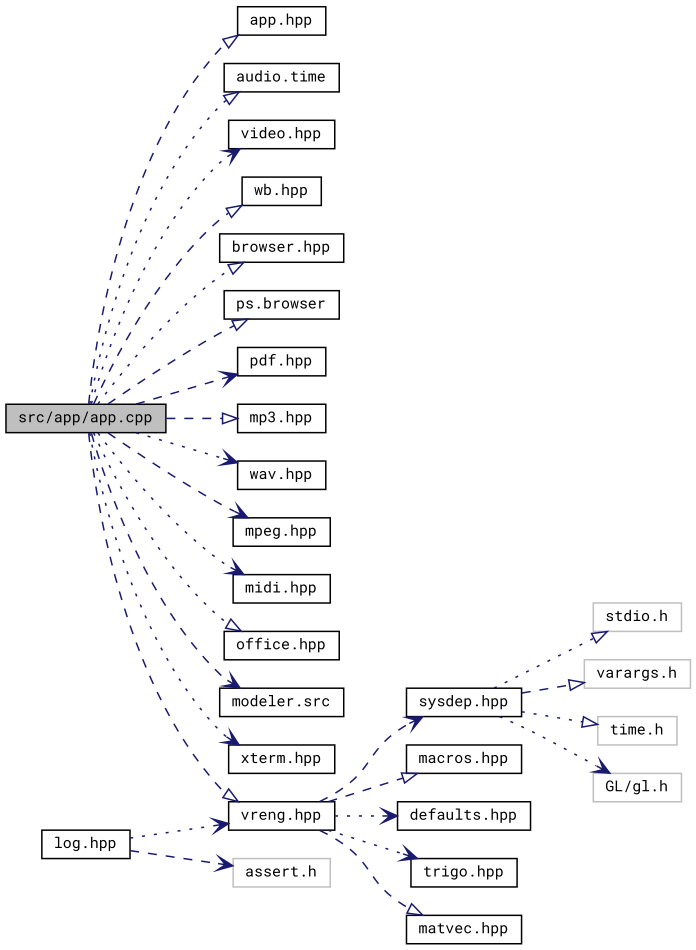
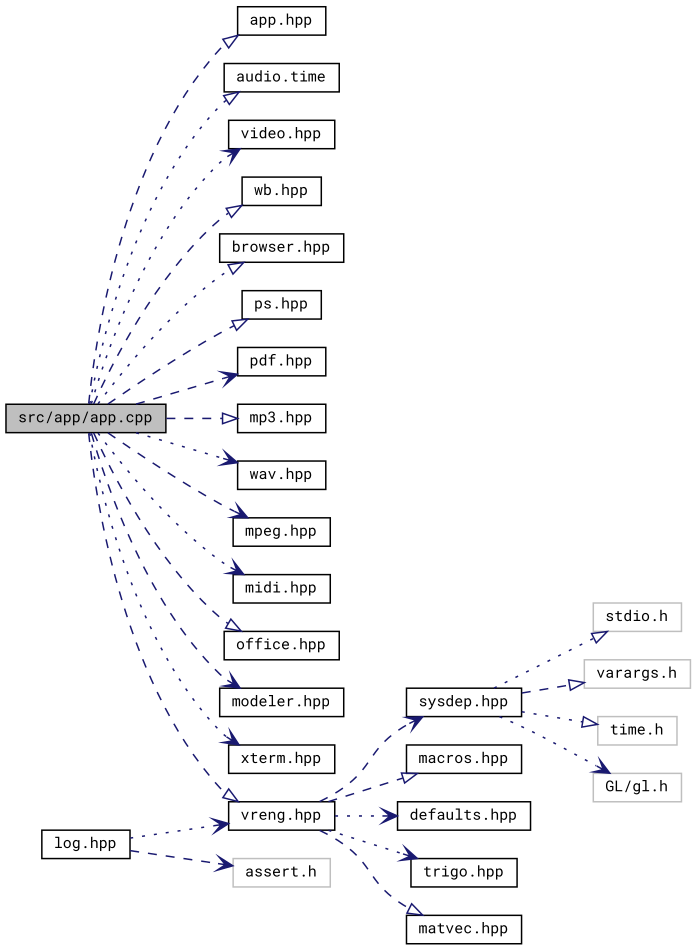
(282, 305) -> (282, 305)
(150, 536) -> (150, 536)
(282, 702) -> (282, 702)
